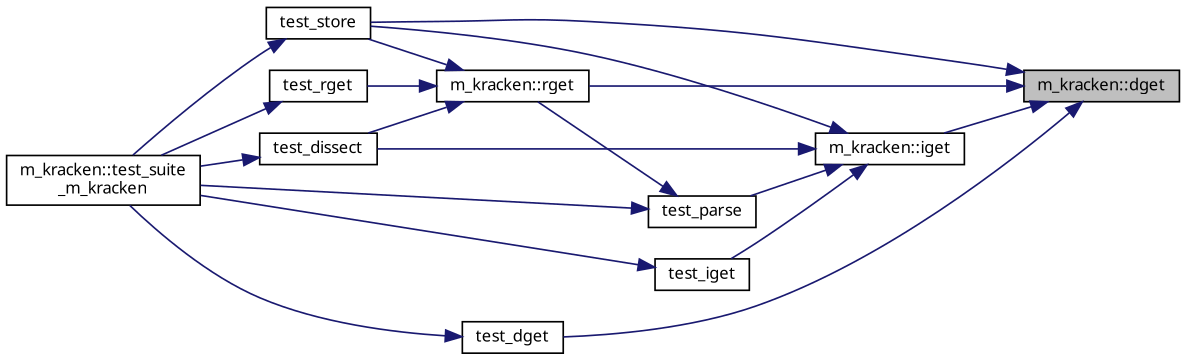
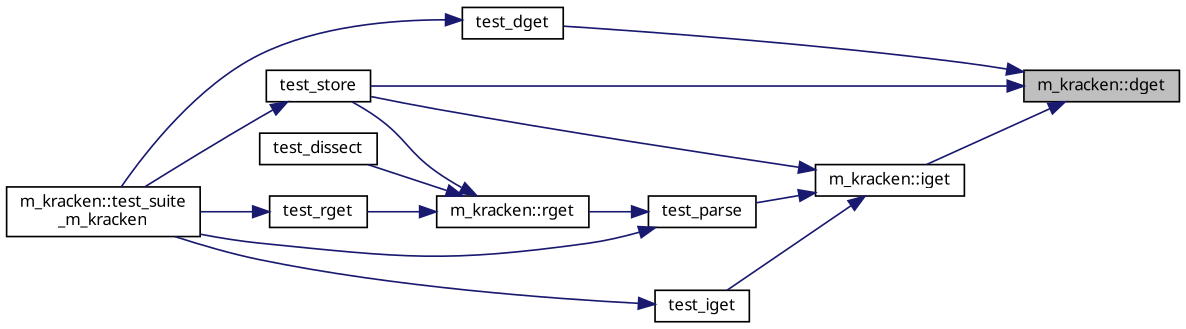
(798, 86) -> none
(588, 149) -> none
(222, 163) -> none
